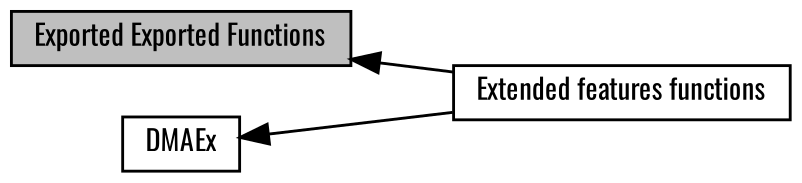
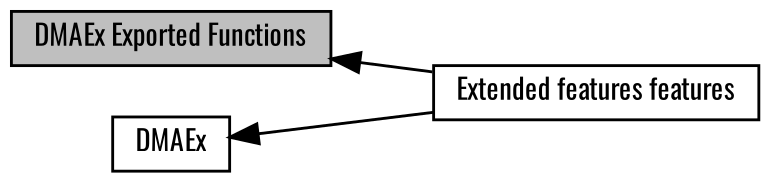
(181, 39) -> (171, 39)
(622, 93) -> (596, 93)
